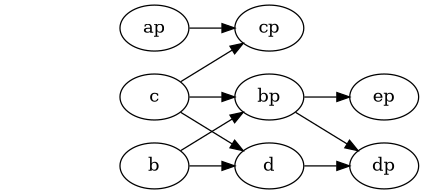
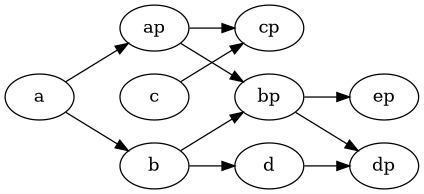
none -> (40, 97)
(206, 97) -> (204, 58)
(204, 127) -> none
